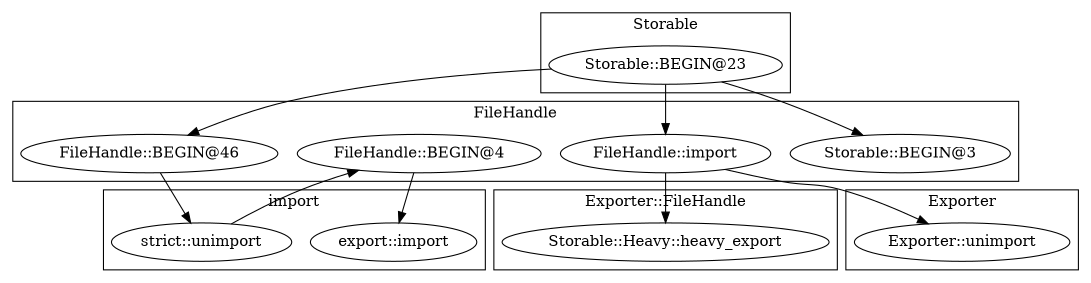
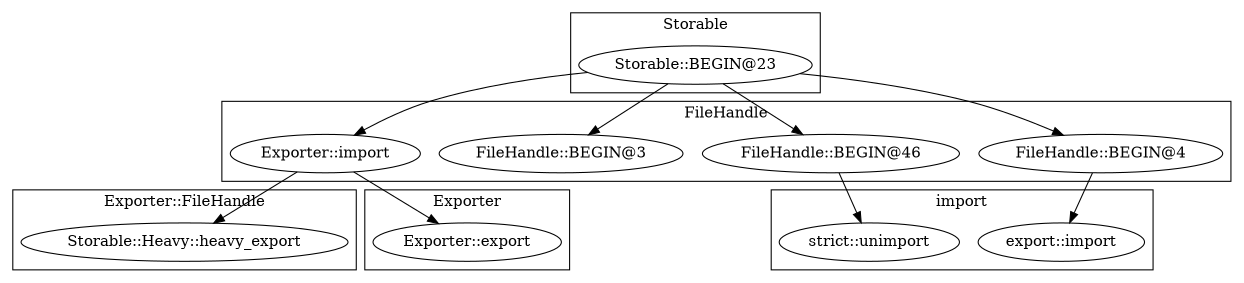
(666, 154) -> (325, 154)
(900, 154) -> (561, 154)
(285, 196) -> (929, 92)
(962, 242) -> (467, 242)
